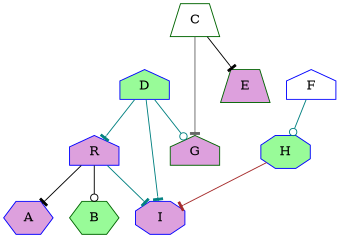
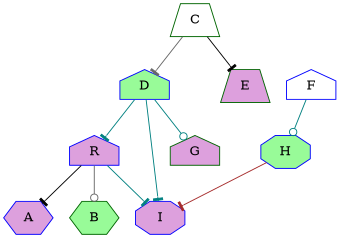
(195, 84) -> (170, 53)
(94, 180) -> (94, 180)
